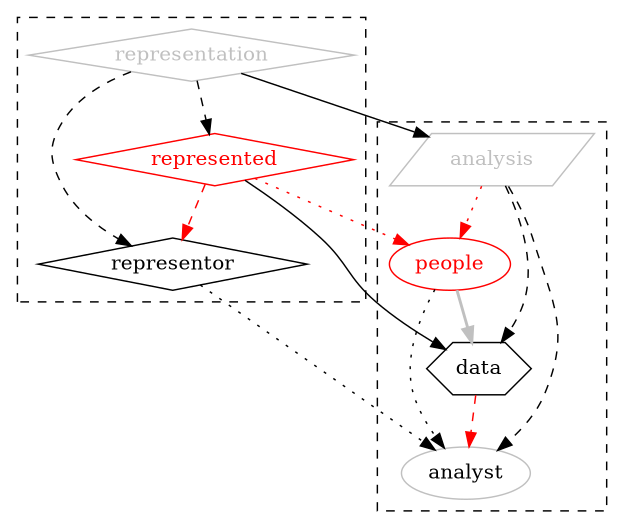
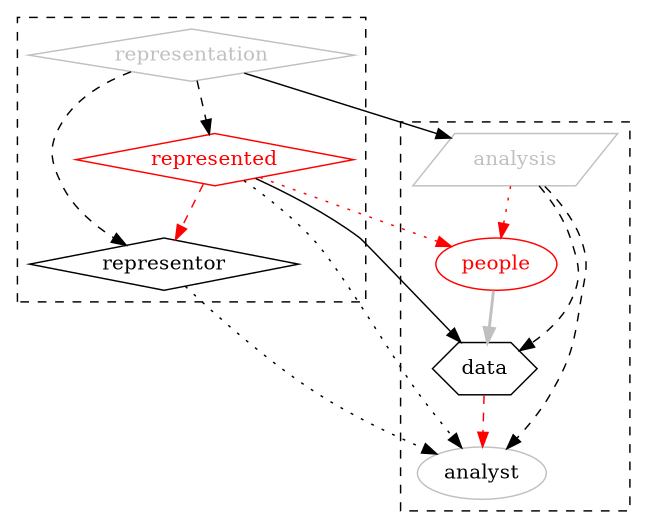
(410, 364) -> (348, 286)
